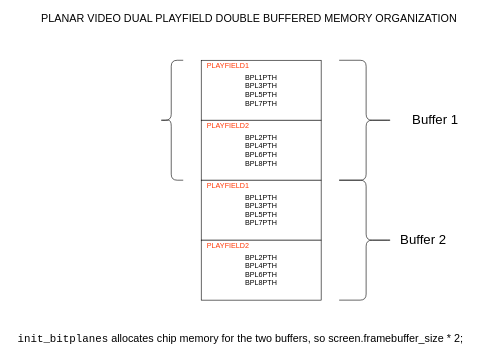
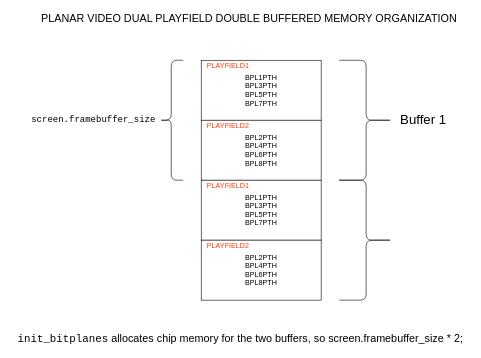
none -> (93, 120)
(435, 120) -> (423, 120)
(423, 240) -> none
